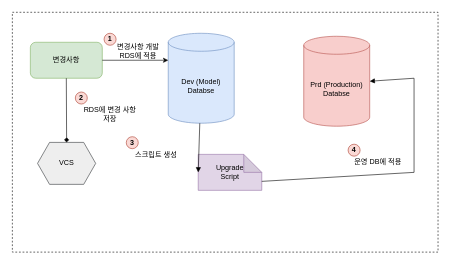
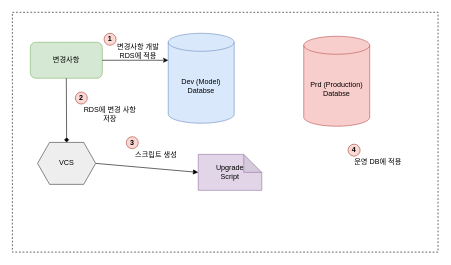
(395, 80) -> none
(200, 132) -> (145, 168)
